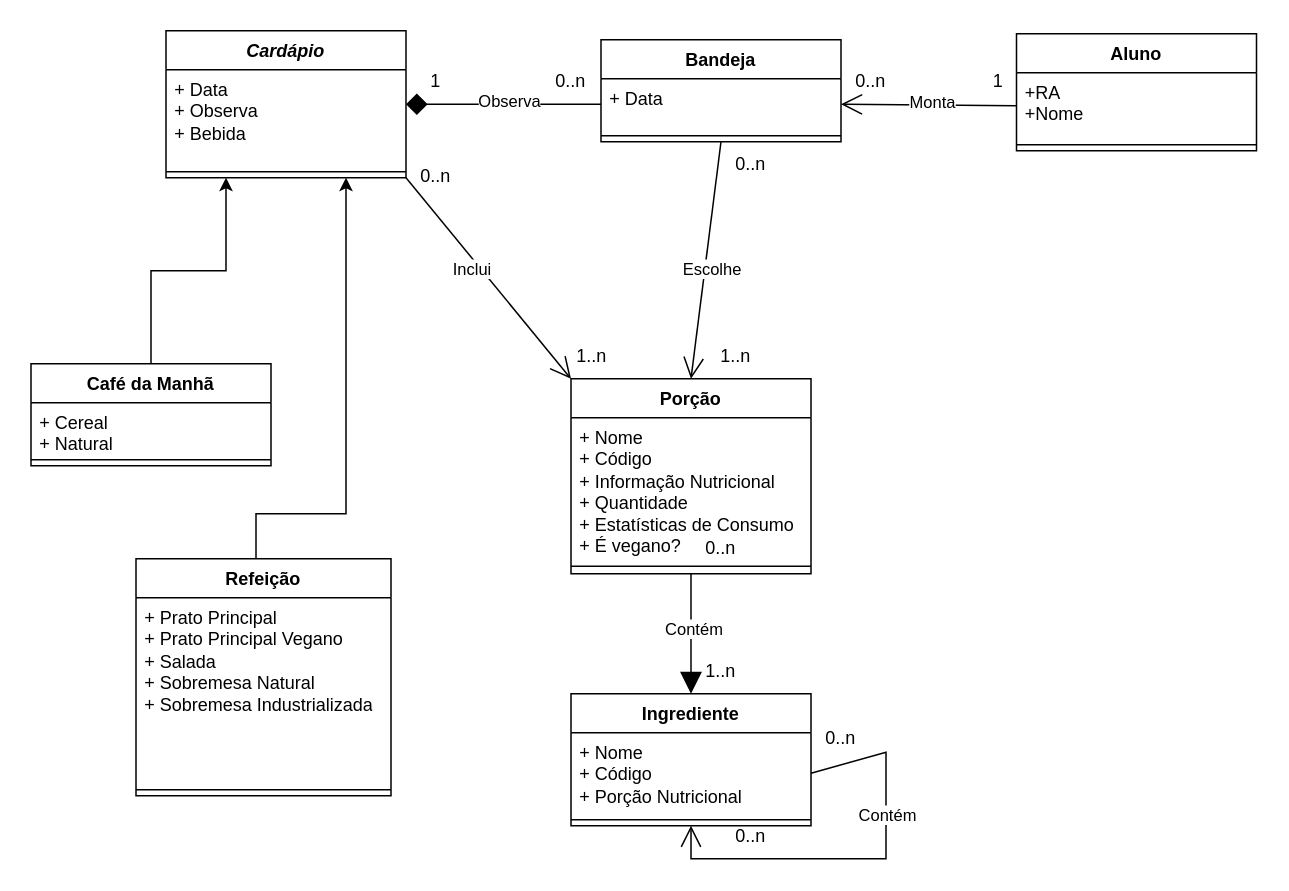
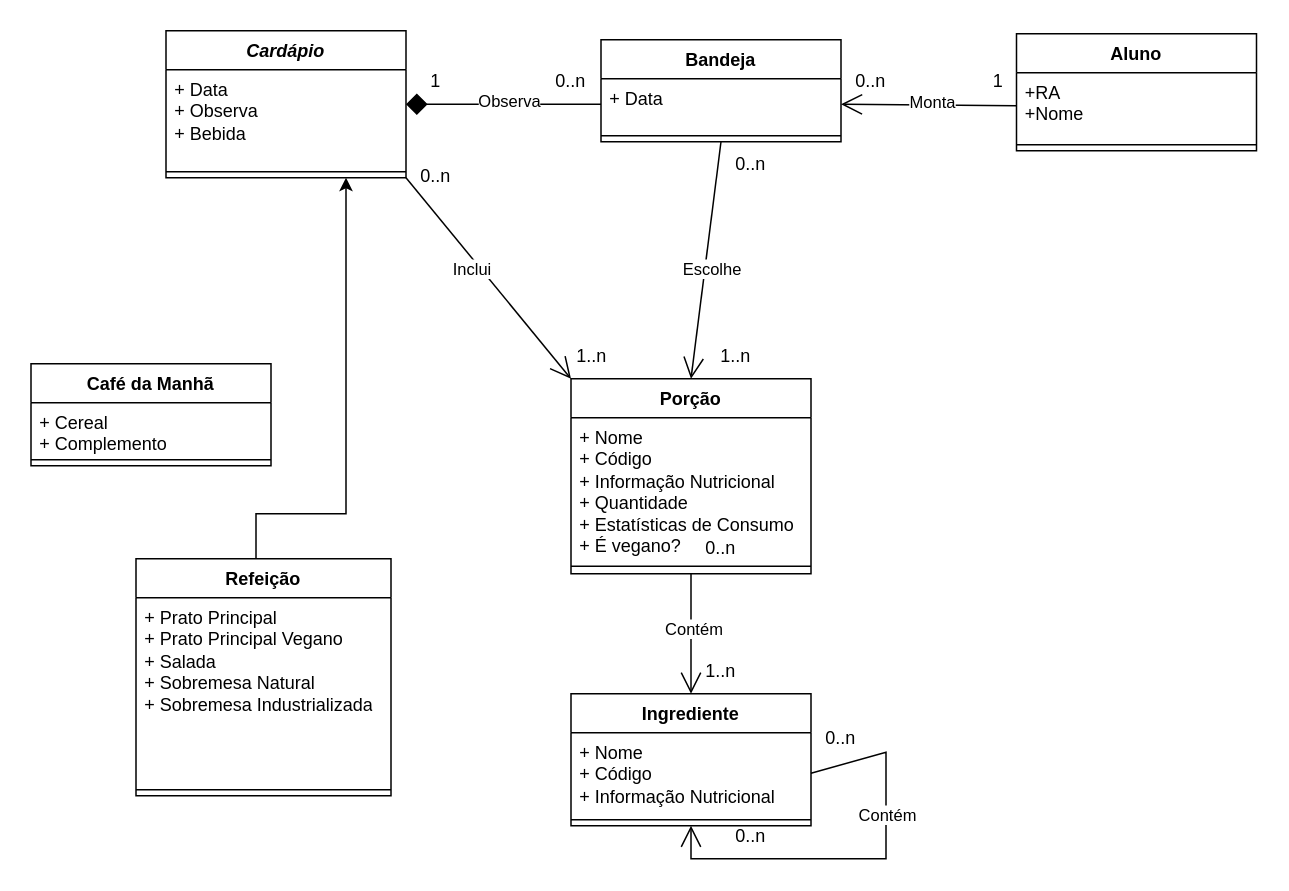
(183, 271) -> none
(80, 435) -> (101, 435)
(691, 671) -> (691, 679)
(669, 776) -> (689, 776)
